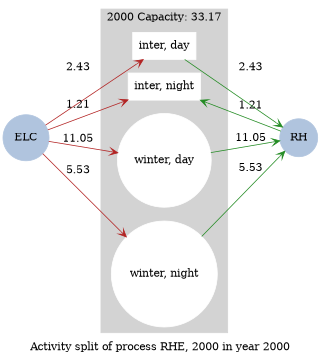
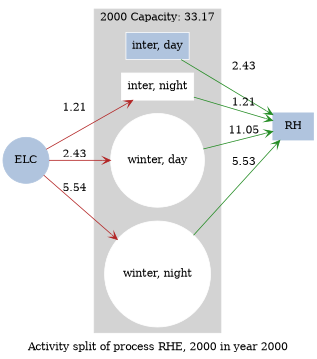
(164, 46) -> (158, 46)
(91, 95) -> none
(244, 117) -> (230, 108)
(299, 138) -> (293, 126)
(78, 139) -> (75, 155)
(78, 171) -> (75, 189)
